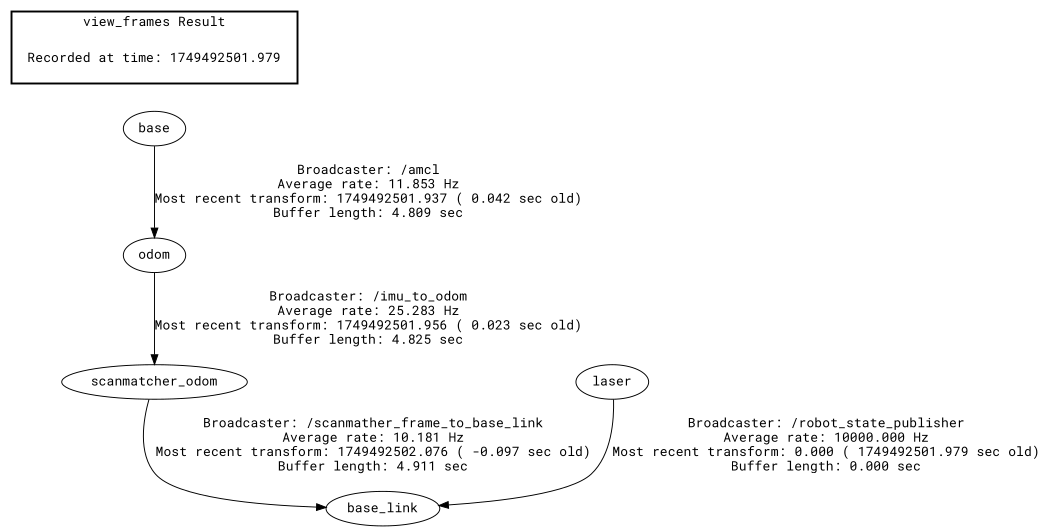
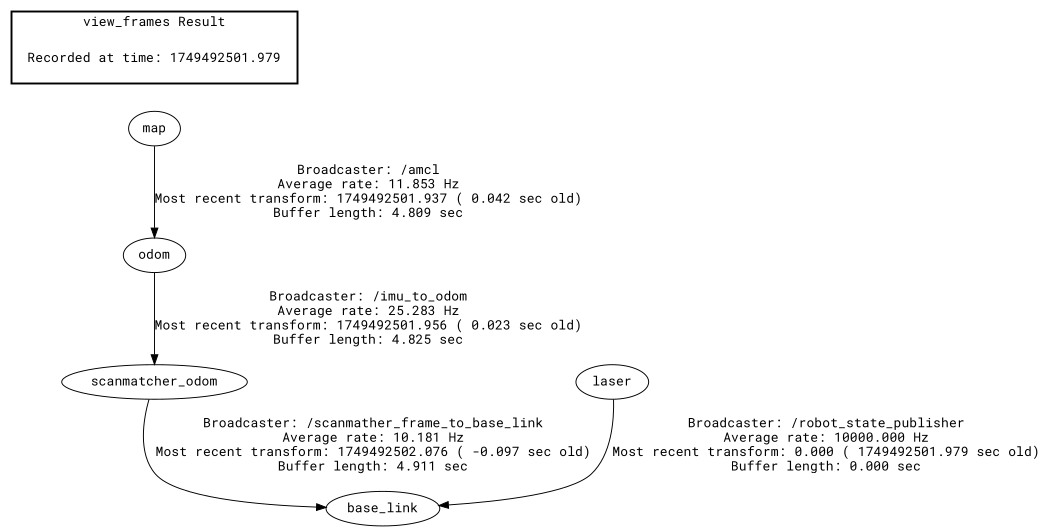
(155, 129) -> (155, 129)
